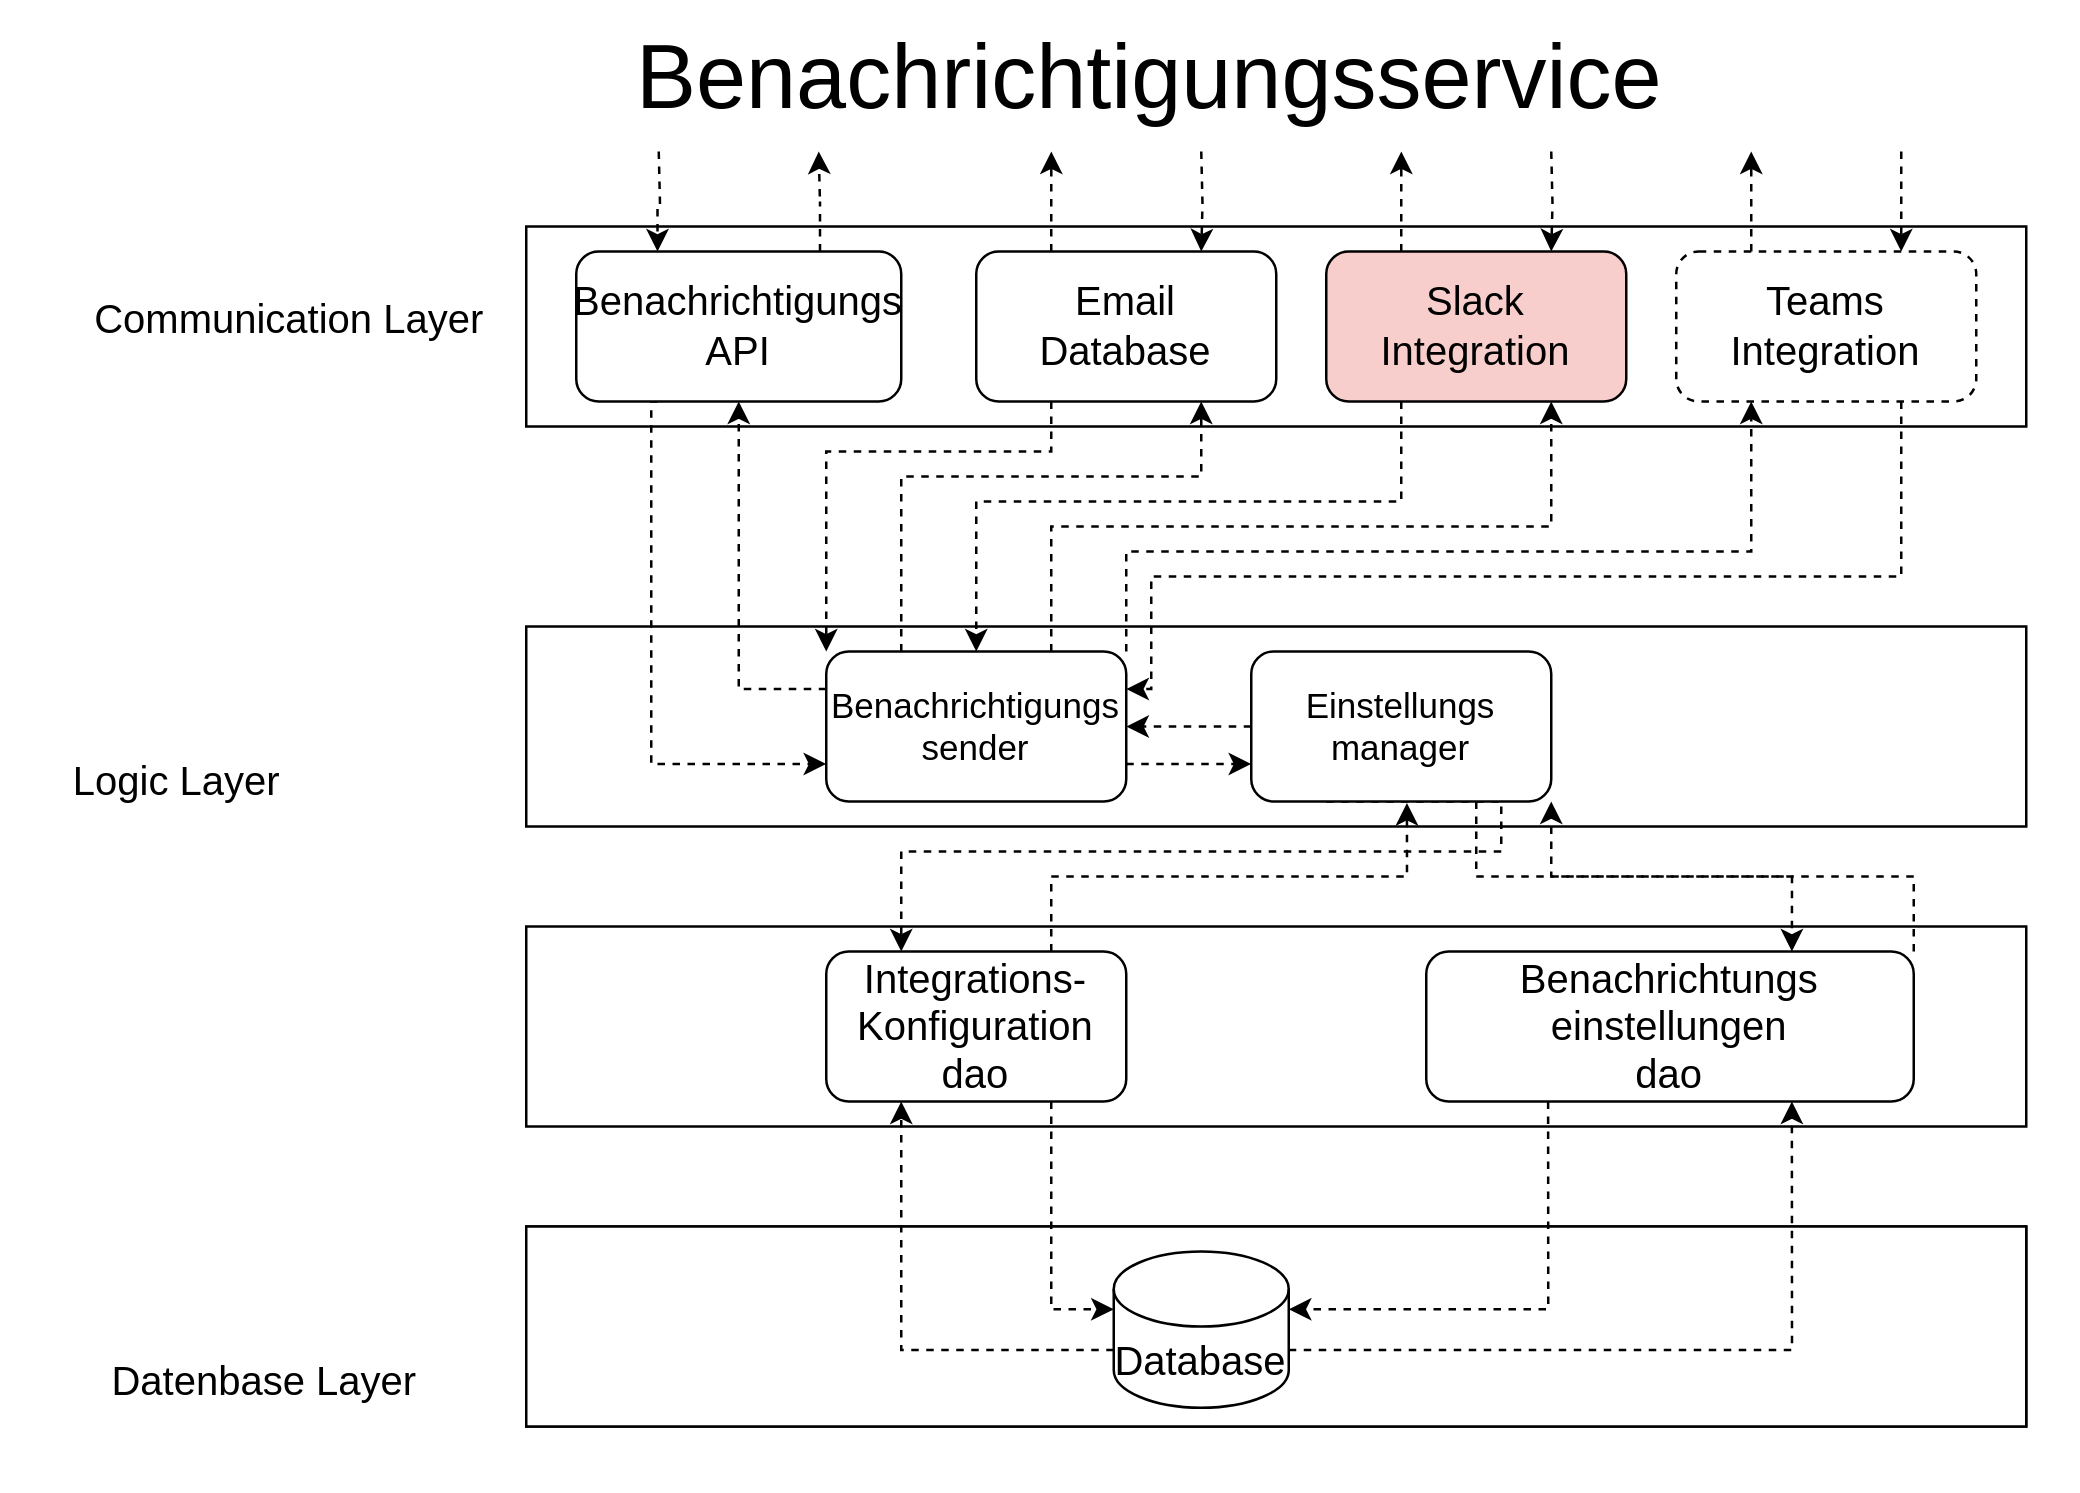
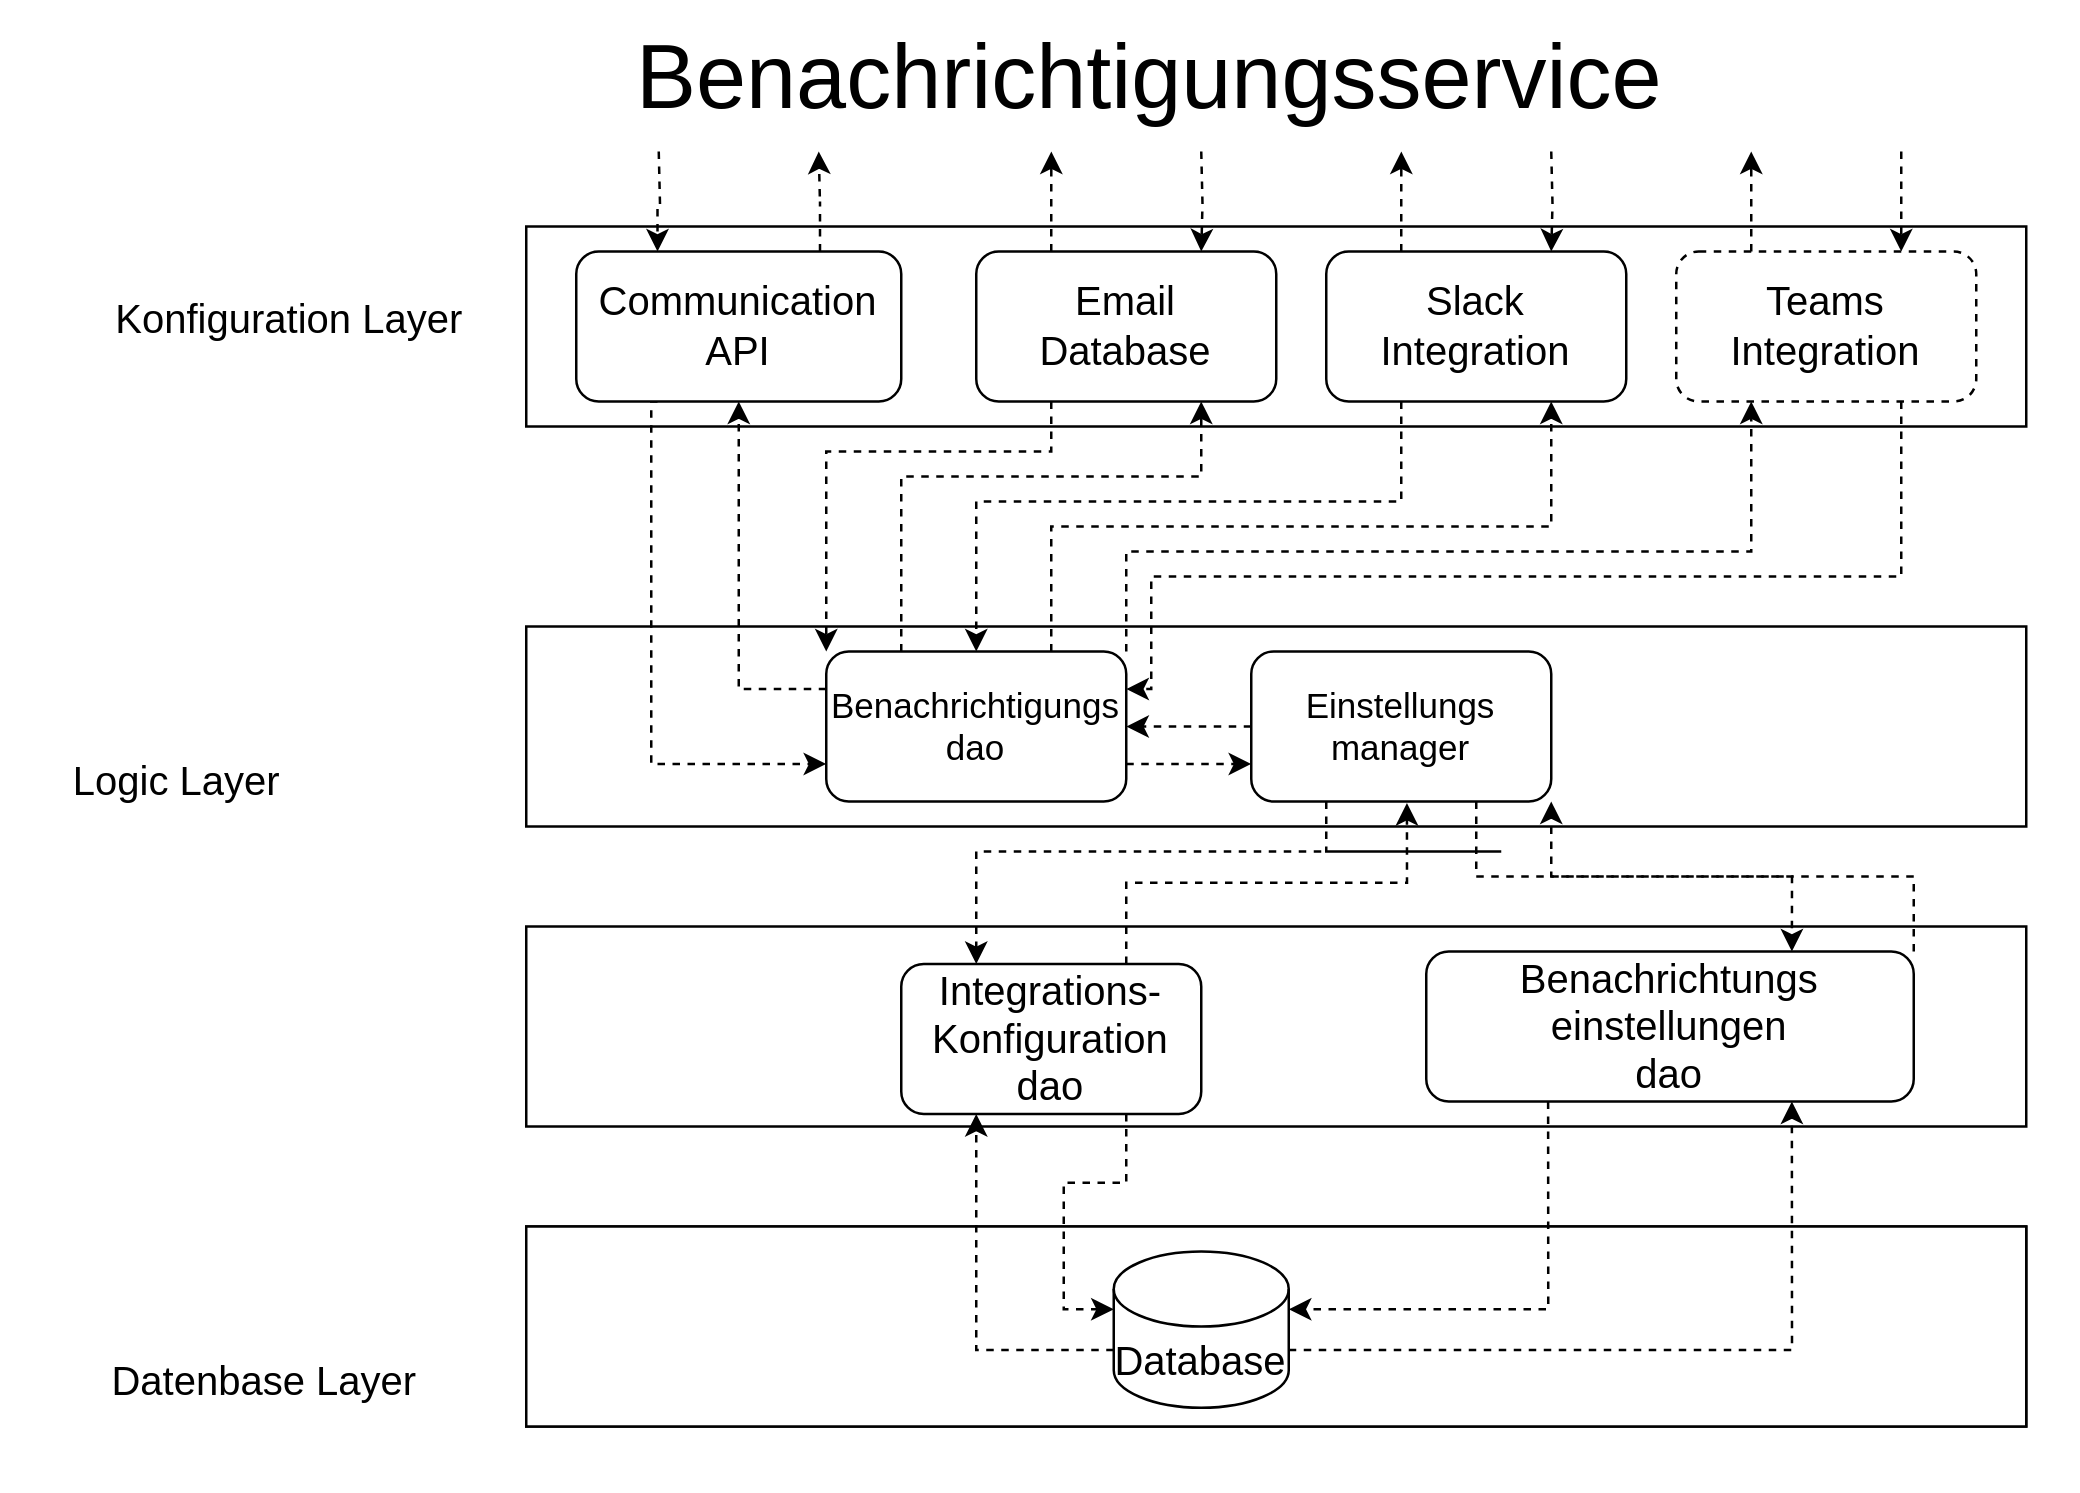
(290, 301) -> (290, 301)
(739, 326) -> (739, 326)
(1476, 326) -> (1476, 326)
(976, 726) -> (976, 726)
(976, 1026) -> (1051, 1039)
